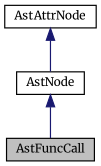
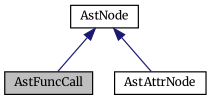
(50, 56) -> (136, 55)
